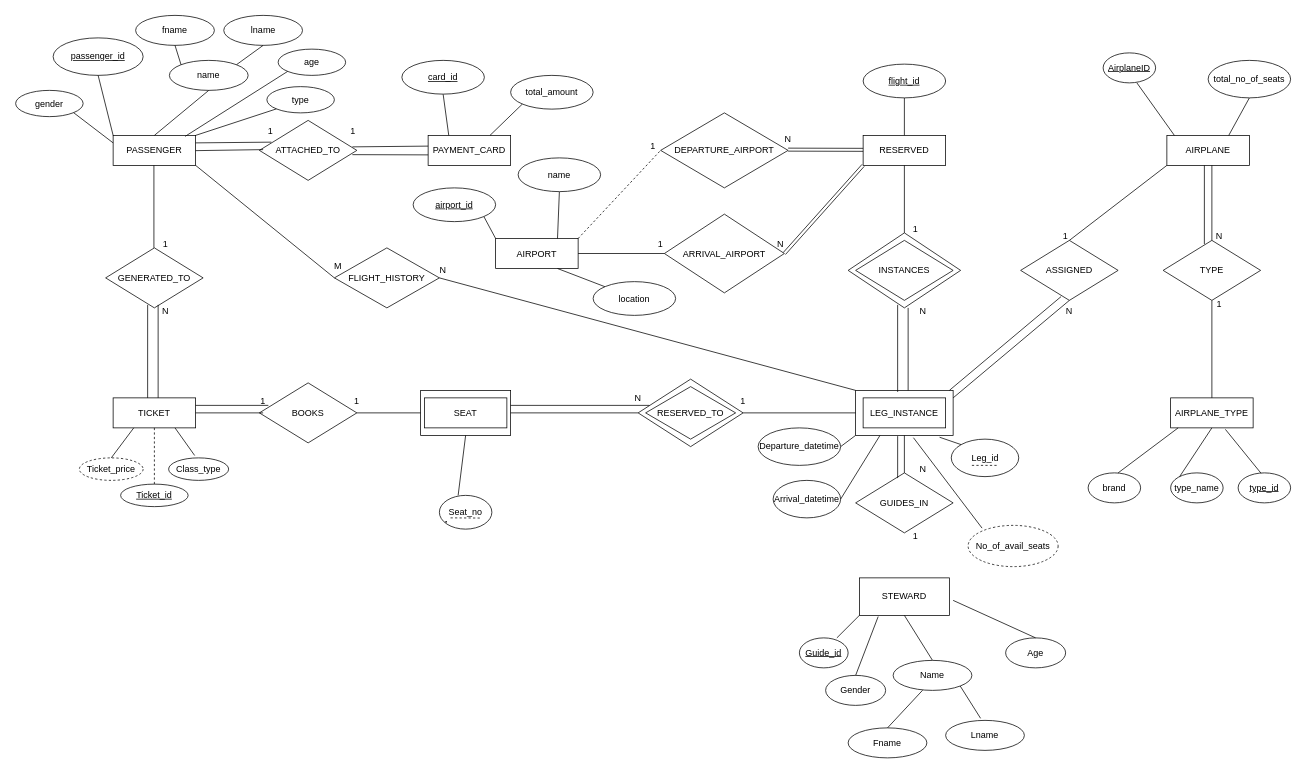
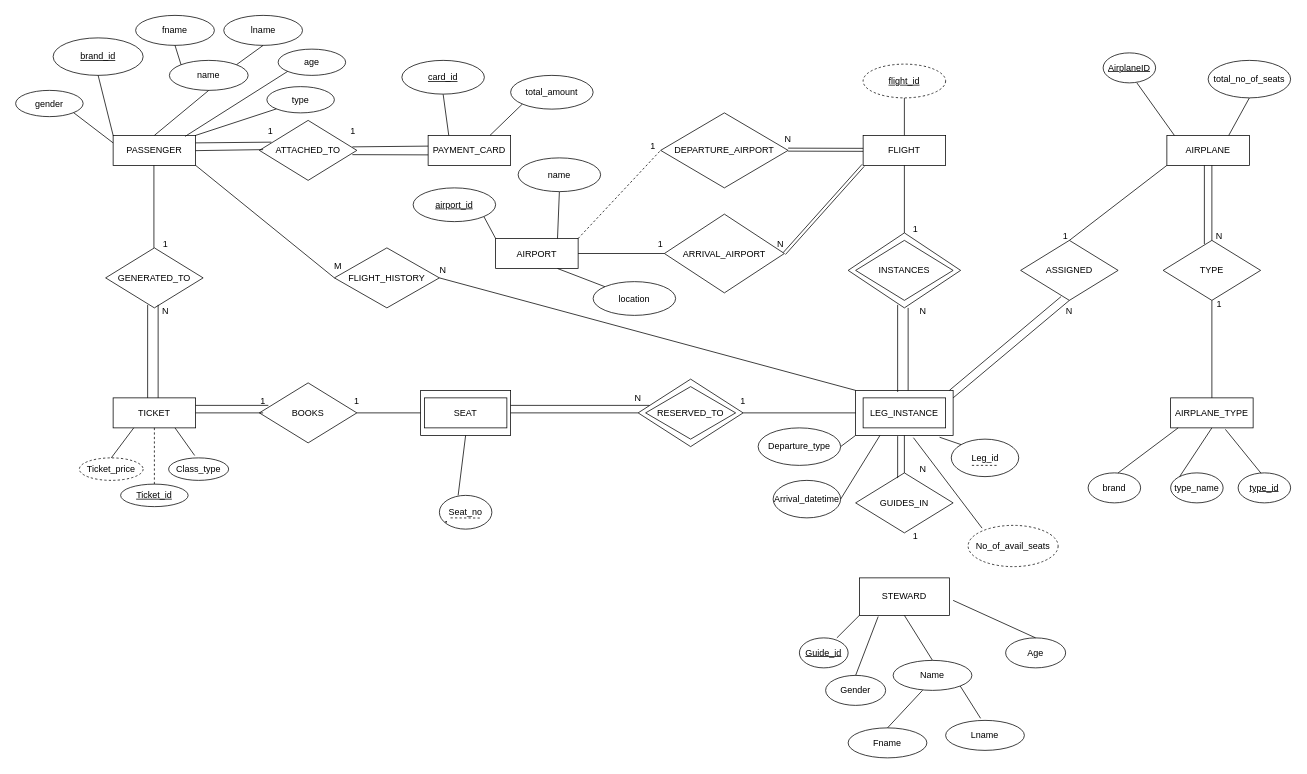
(98, 57) -> (98, 57)
(904, 81) -> (904, 81)
(904, 150) -> (904, 150)
(799, 447) -> (799, 447)
